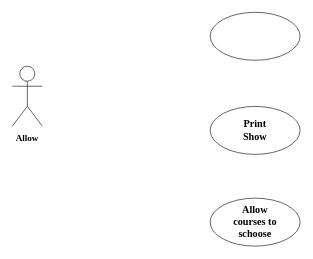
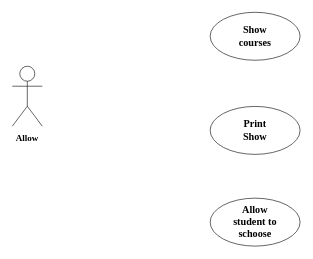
none -> (255, 36)
(255, 222) -> (255, 222)
